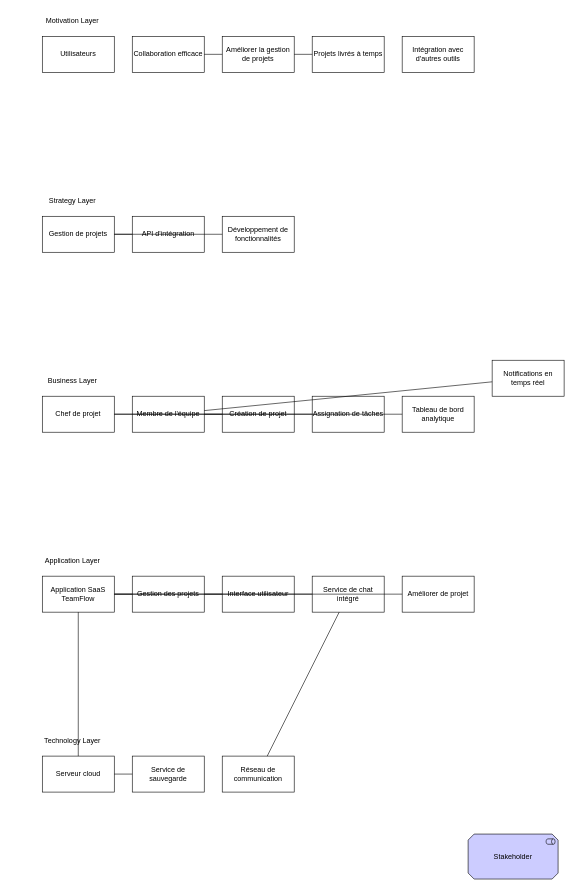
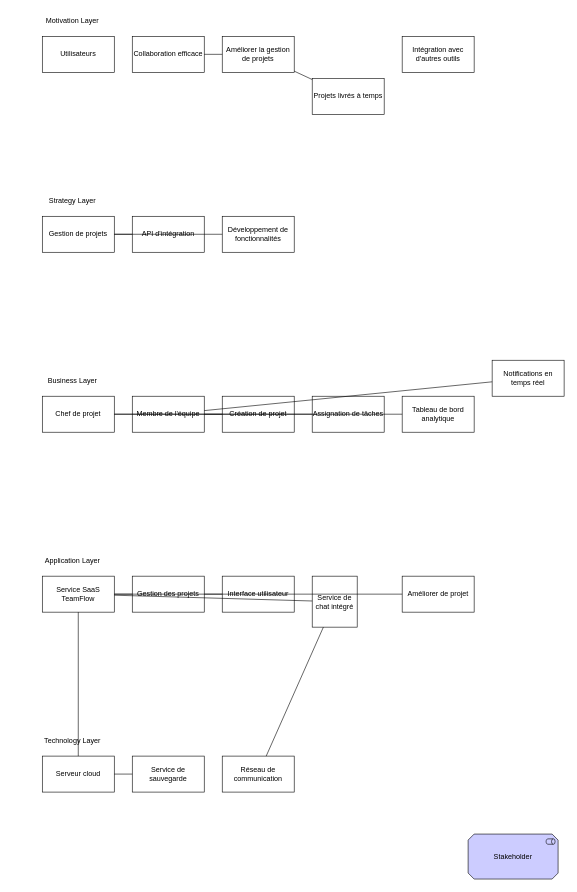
(348, 54) -> (348, 96)
(78, 594) -> (78, 594)
(348, 594) -> (335, 602)
